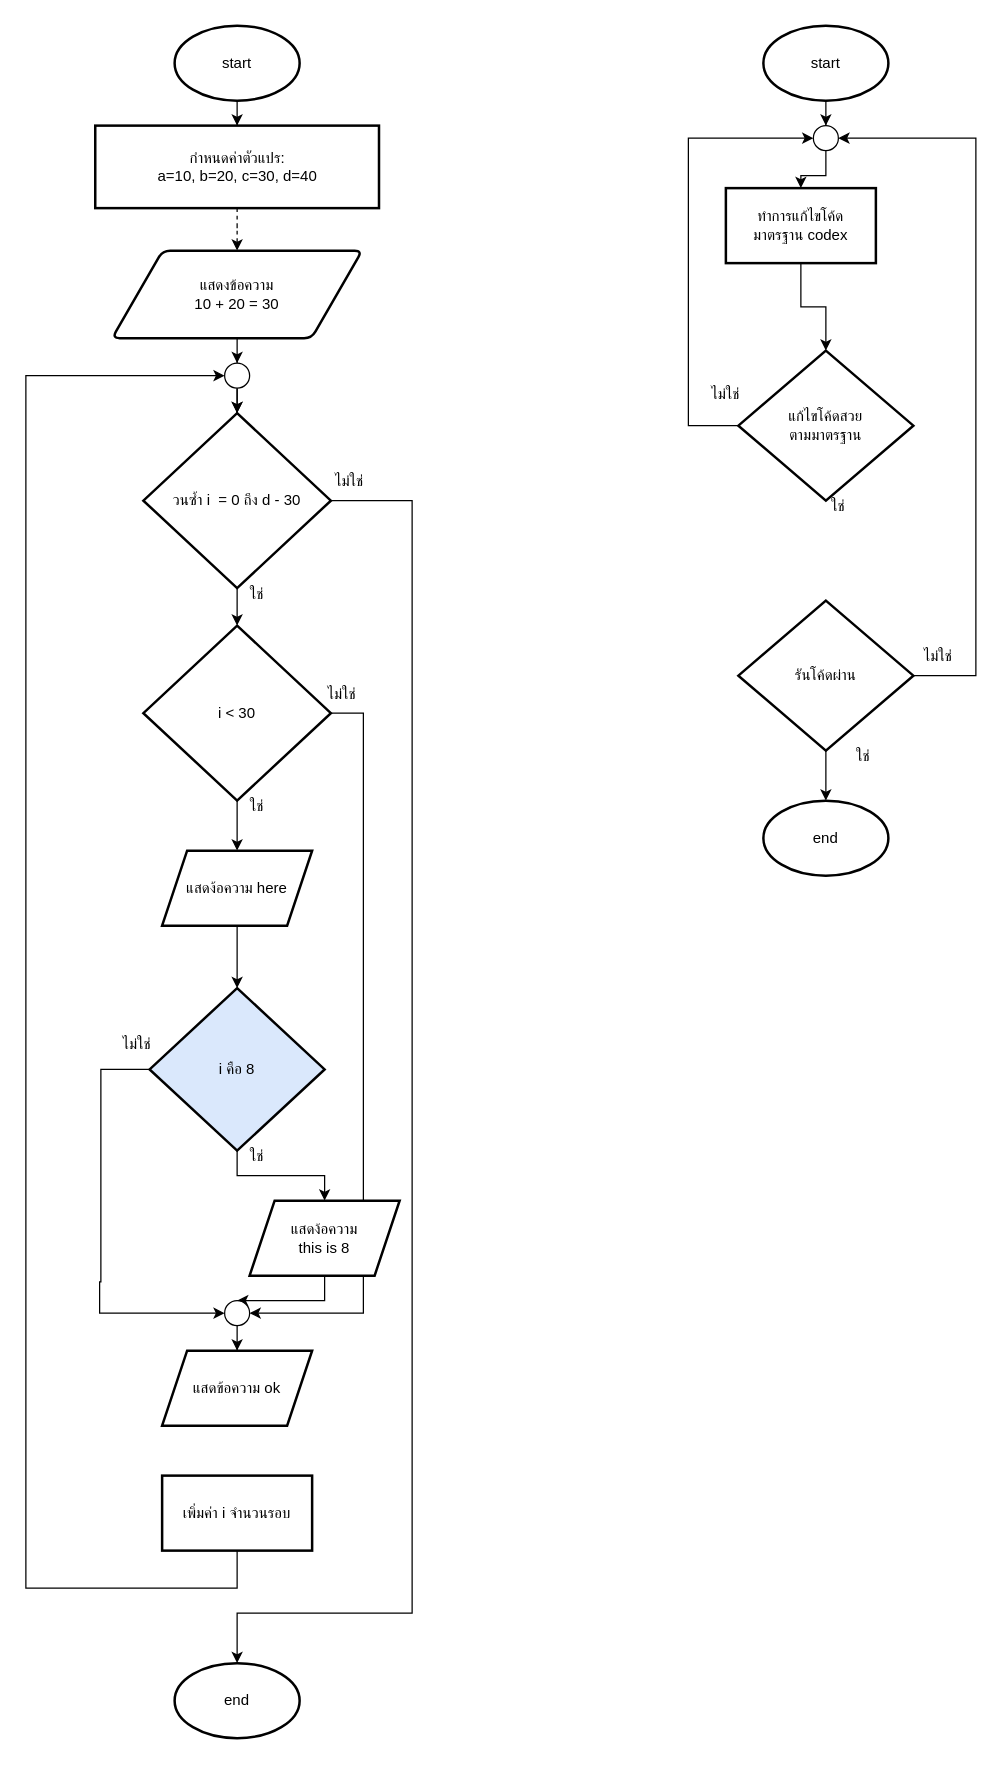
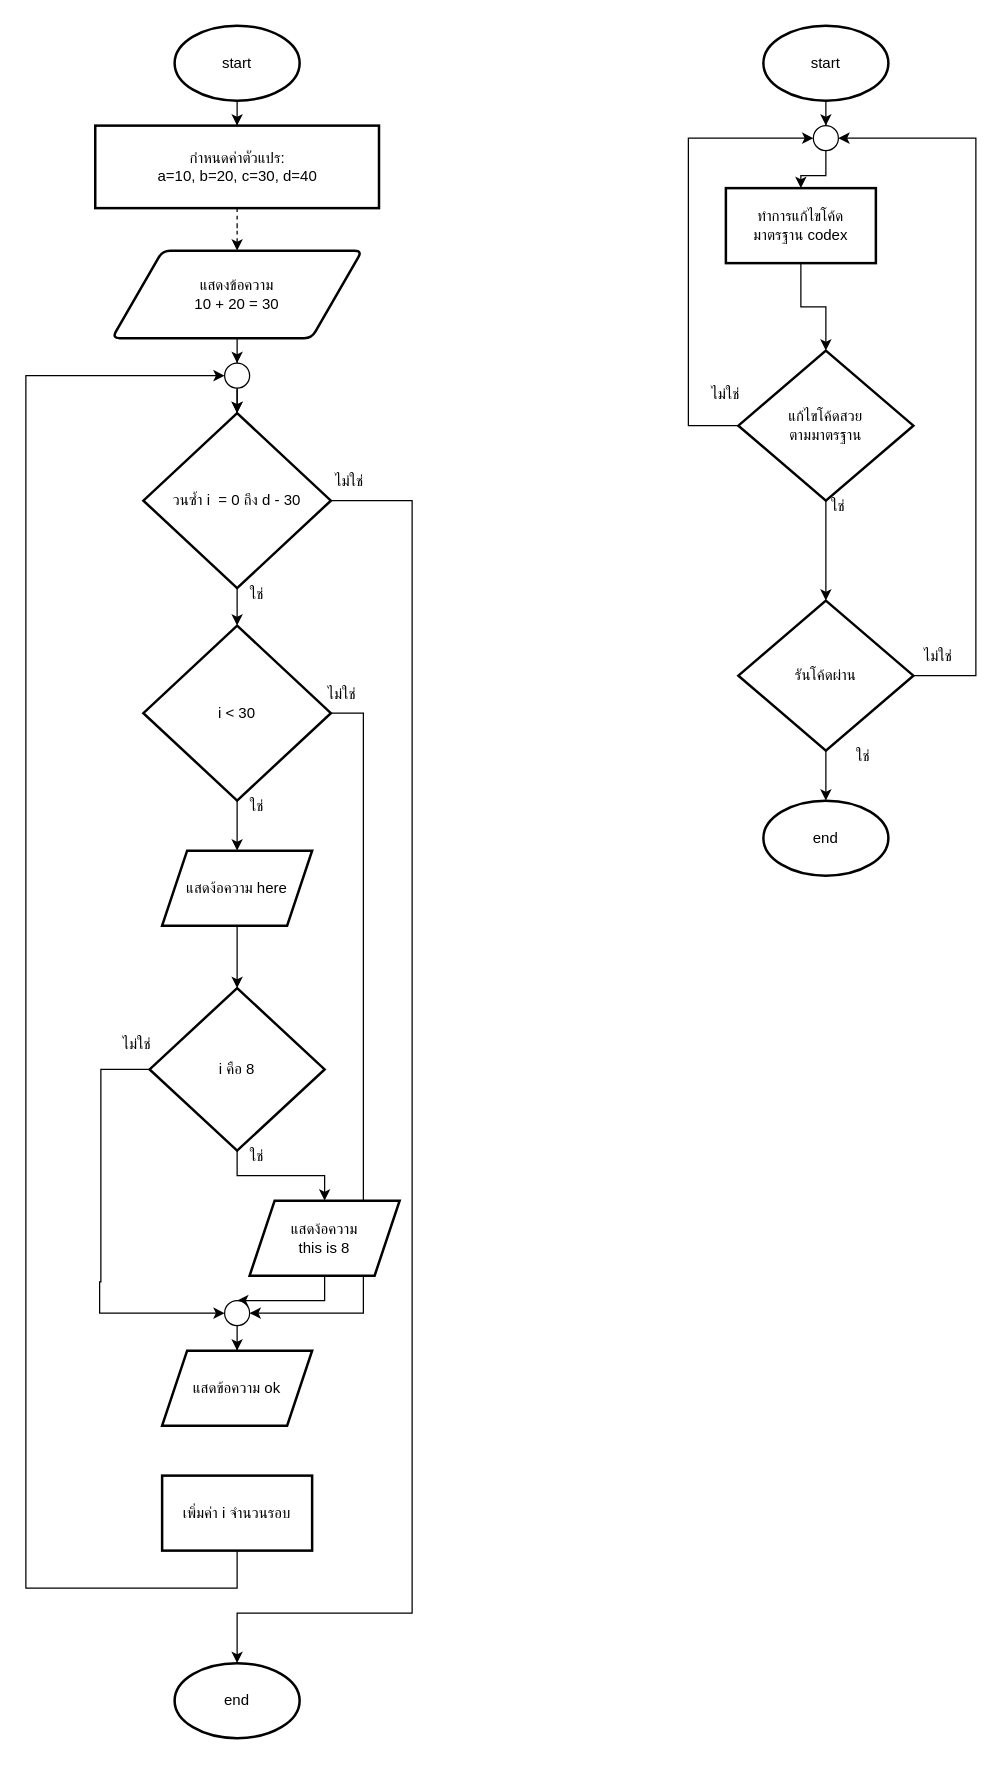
none -> (826, 547)
(237, 1069) -> (237, 1069)
